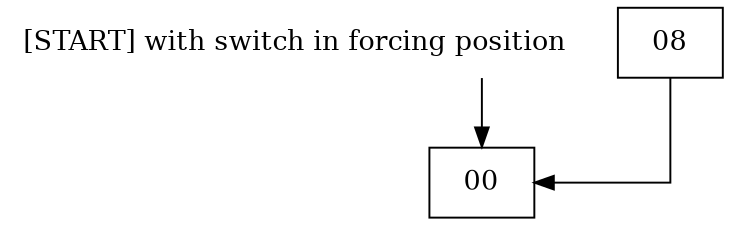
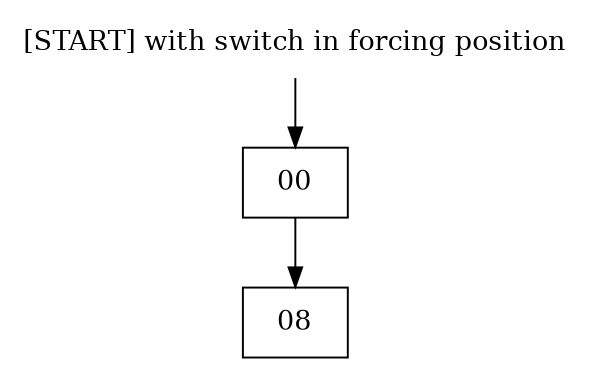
(664, 183) -> (295, 243)
